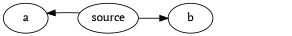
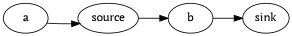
(68, 13) -> (59, 24)
none -> (266, 18)
